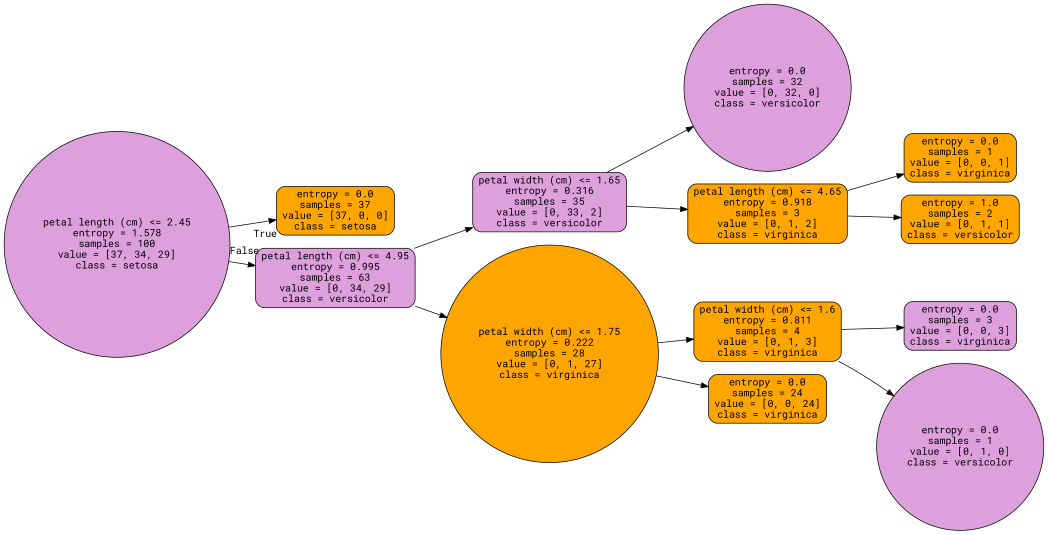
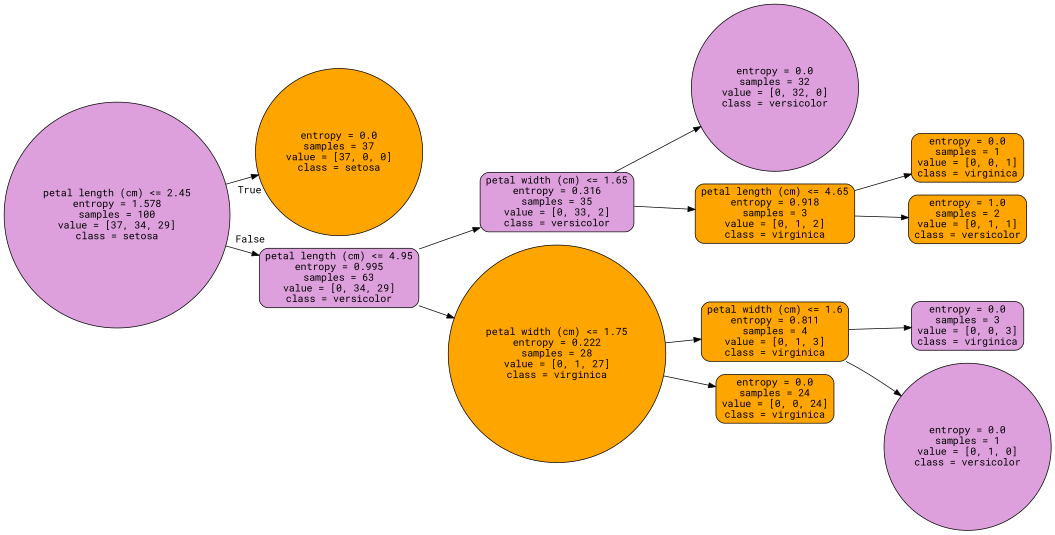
(335, 211) -> (339, 152)
